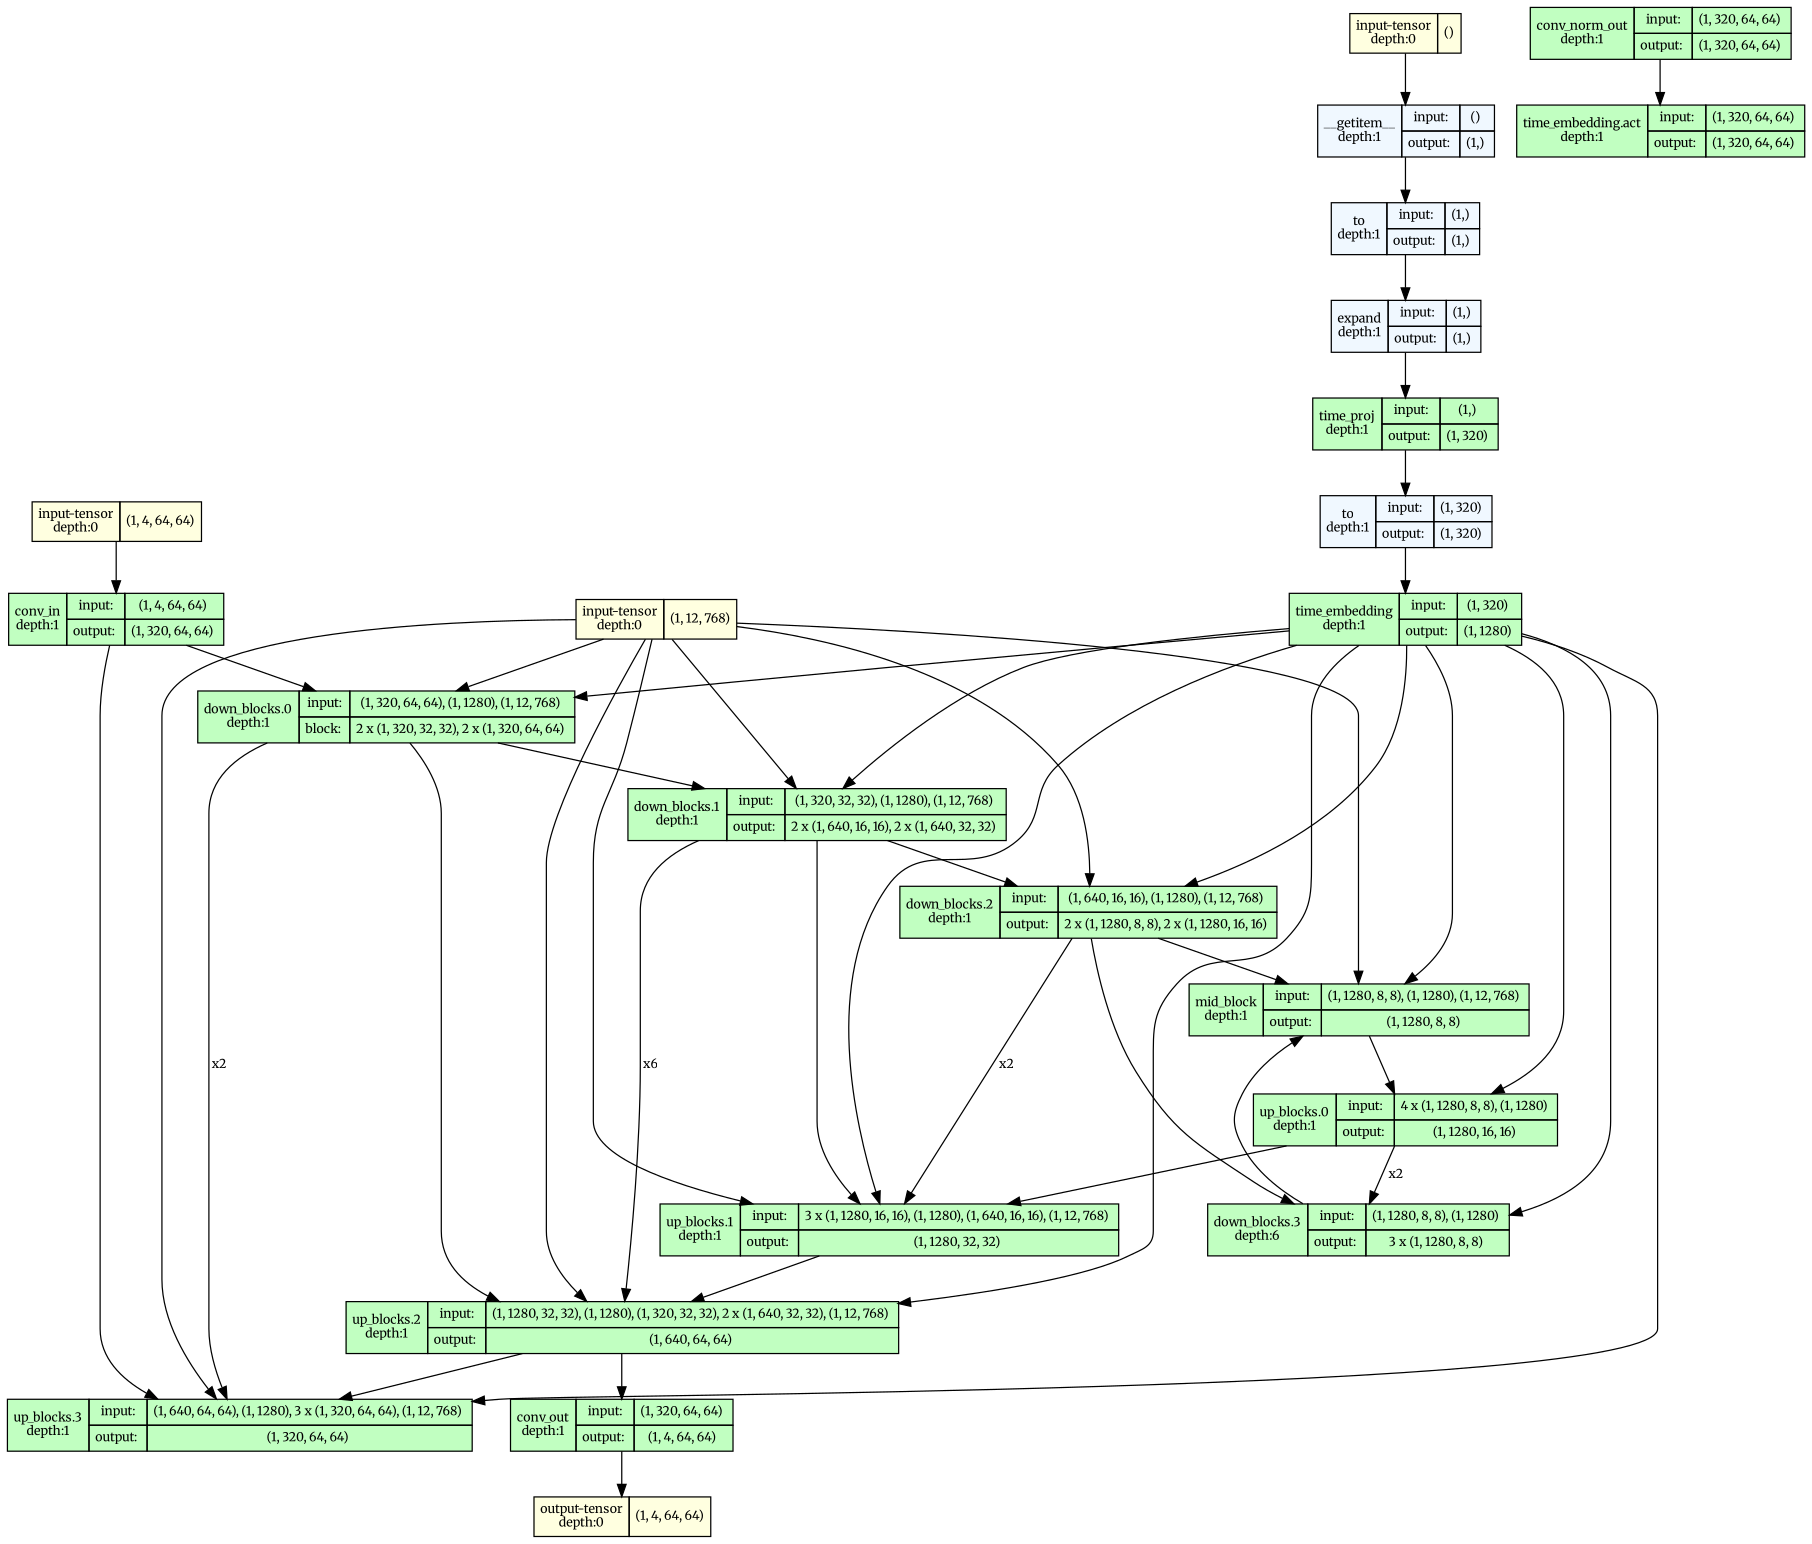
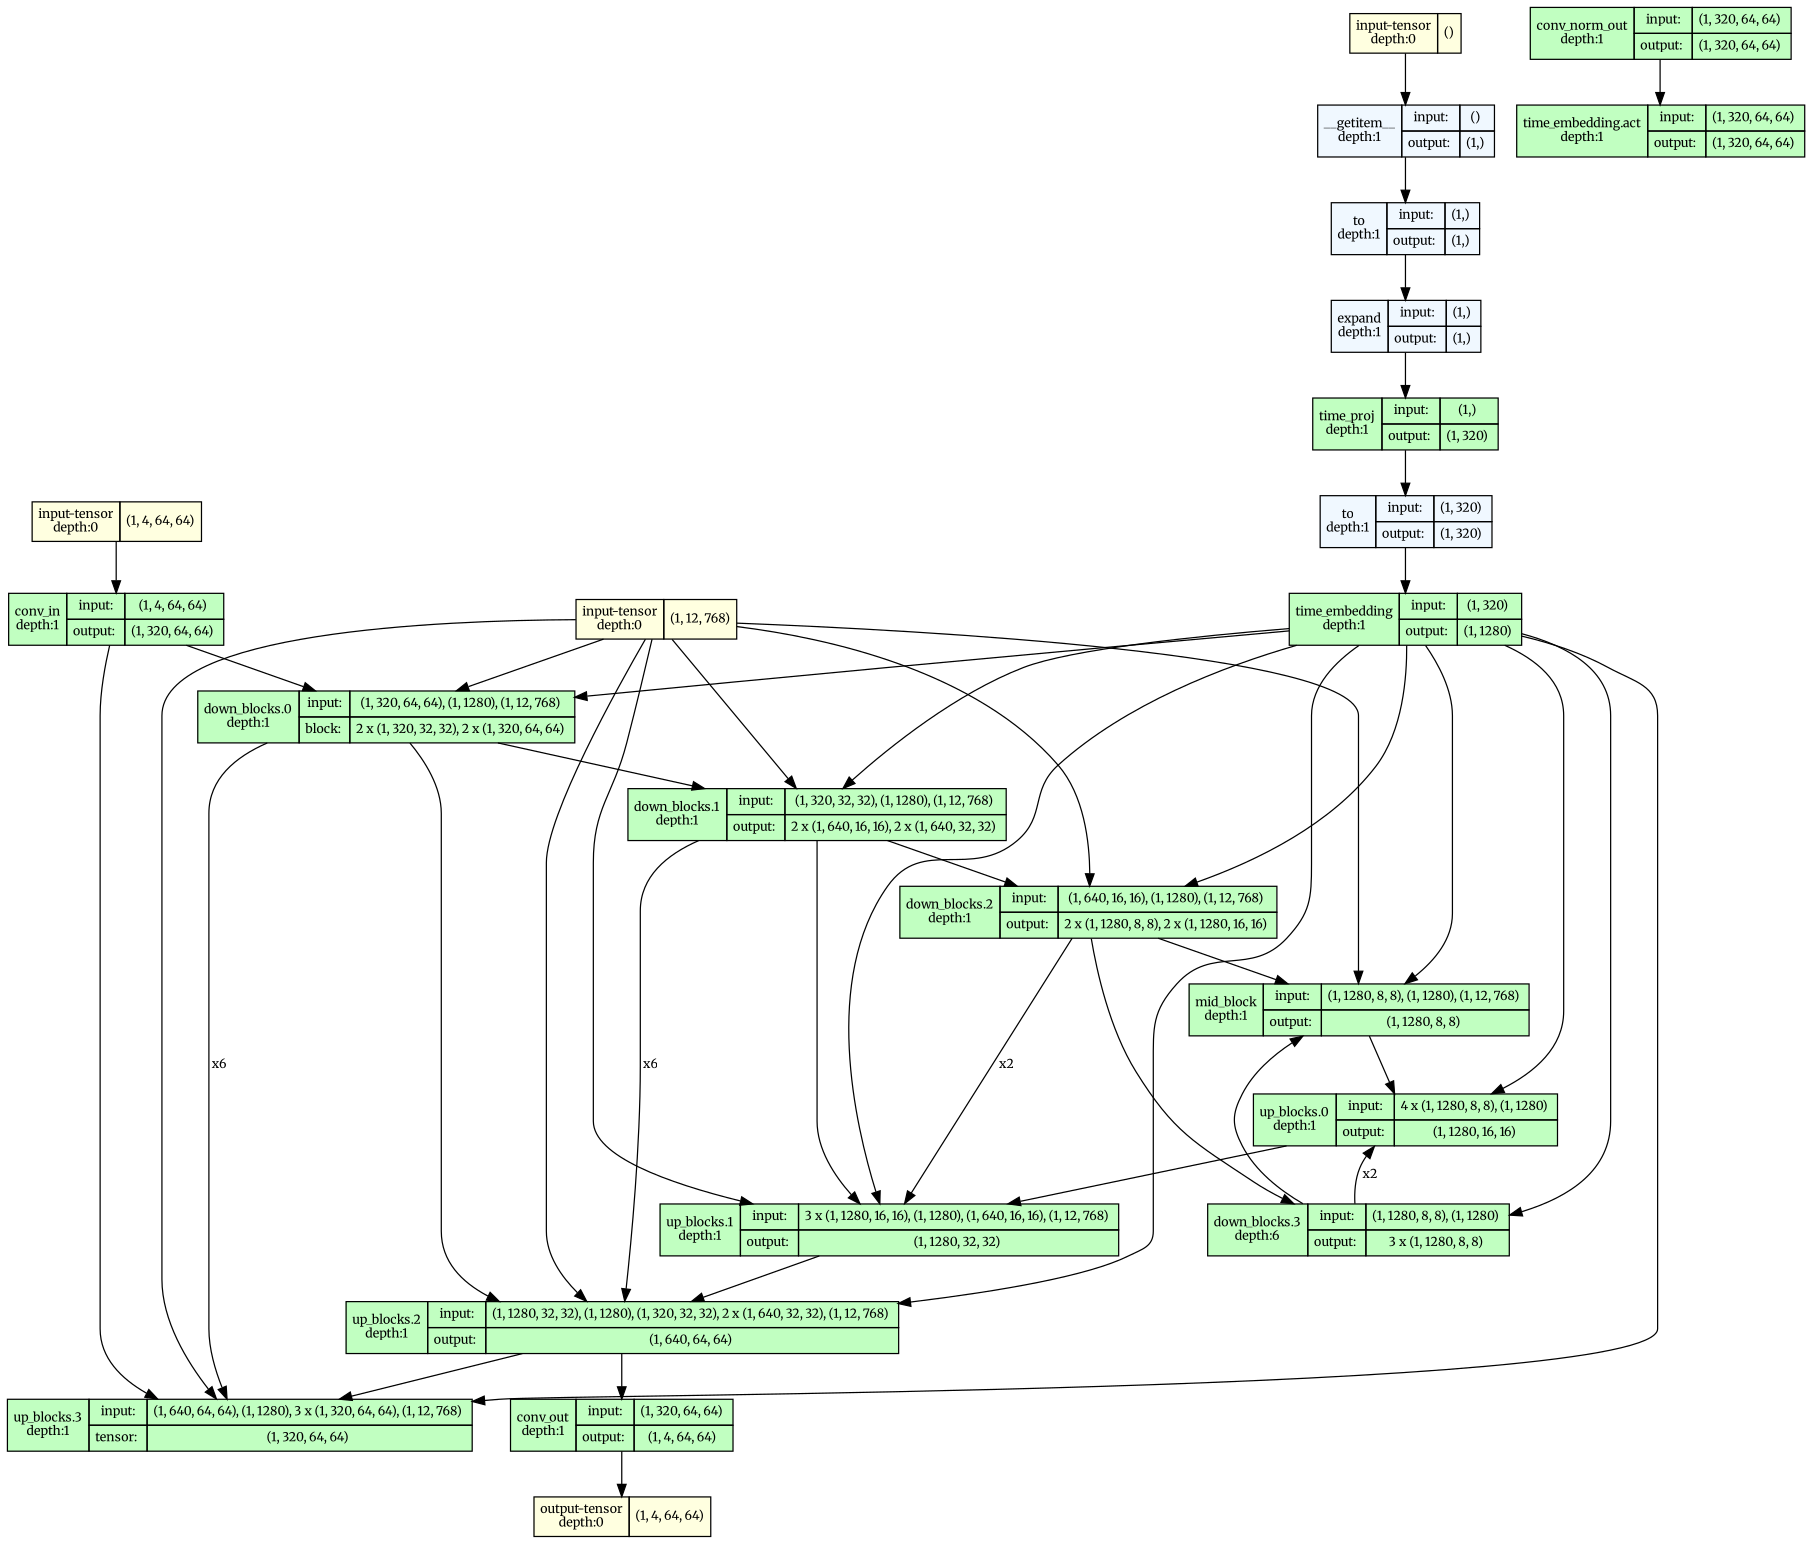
(218, 1065) -> (218, 1065)
(1384, 1169) -> (1357, 1179)
(118, 1438) -> (118, 1438)
